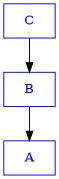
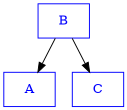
(29, 51) -> (79, 51)
